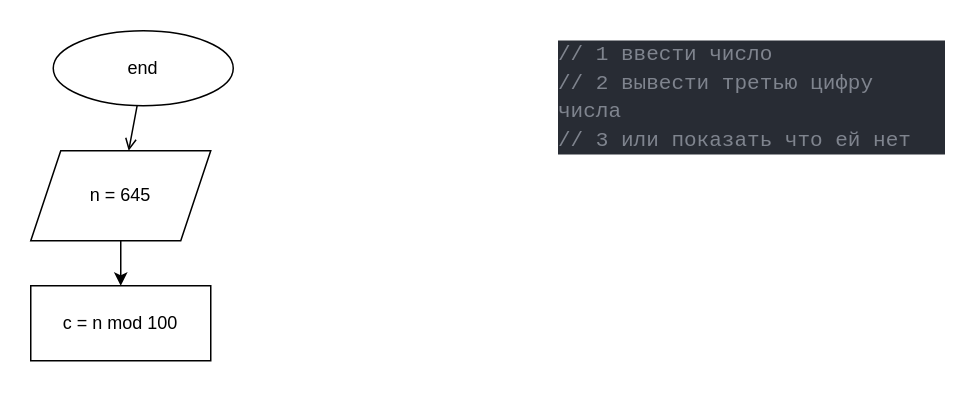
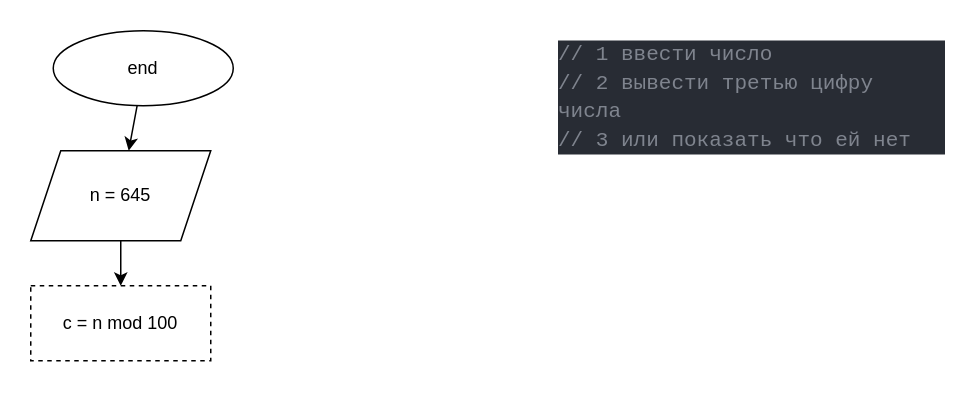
(130, 141) -> (131, 139)
(121, 323) -> (121, 323)
